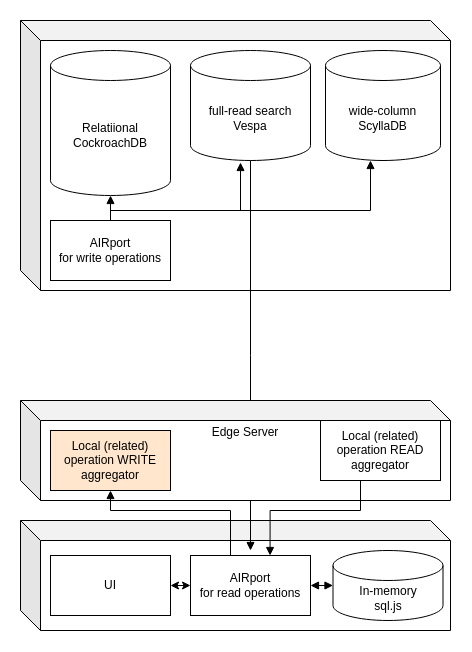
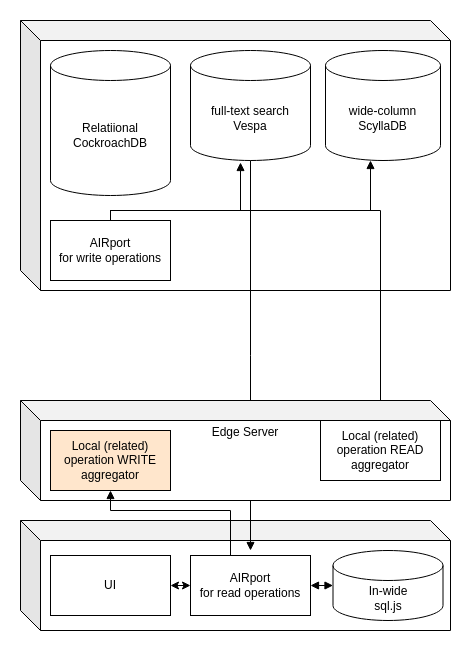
(251, 119) -> (251, 119)
(111, 206) -> (381, 301)
(313, 511) -> none
(389, 599) -> (389, 599)
